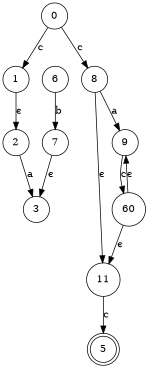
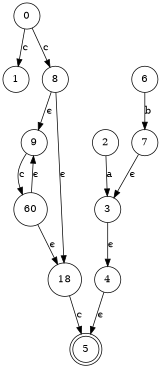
(16, 107) -> none
(115, 111) -> (49, 111)
(103, 280) -> (65, 280)
none -> (108, 280)
